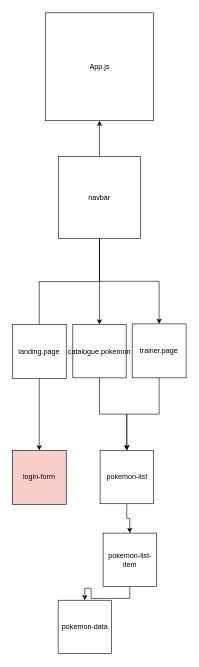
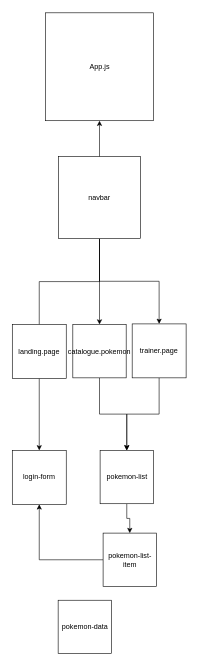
(39, 477) -> (39, 477)
(100, 599) -> (39, 560)
